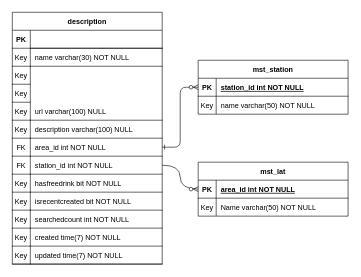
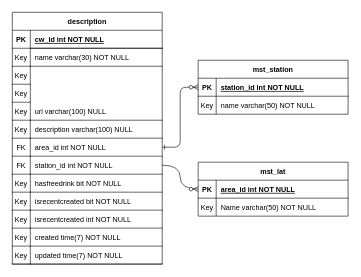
none -> (96, 39)
(83, 220) -> (87, 220)
